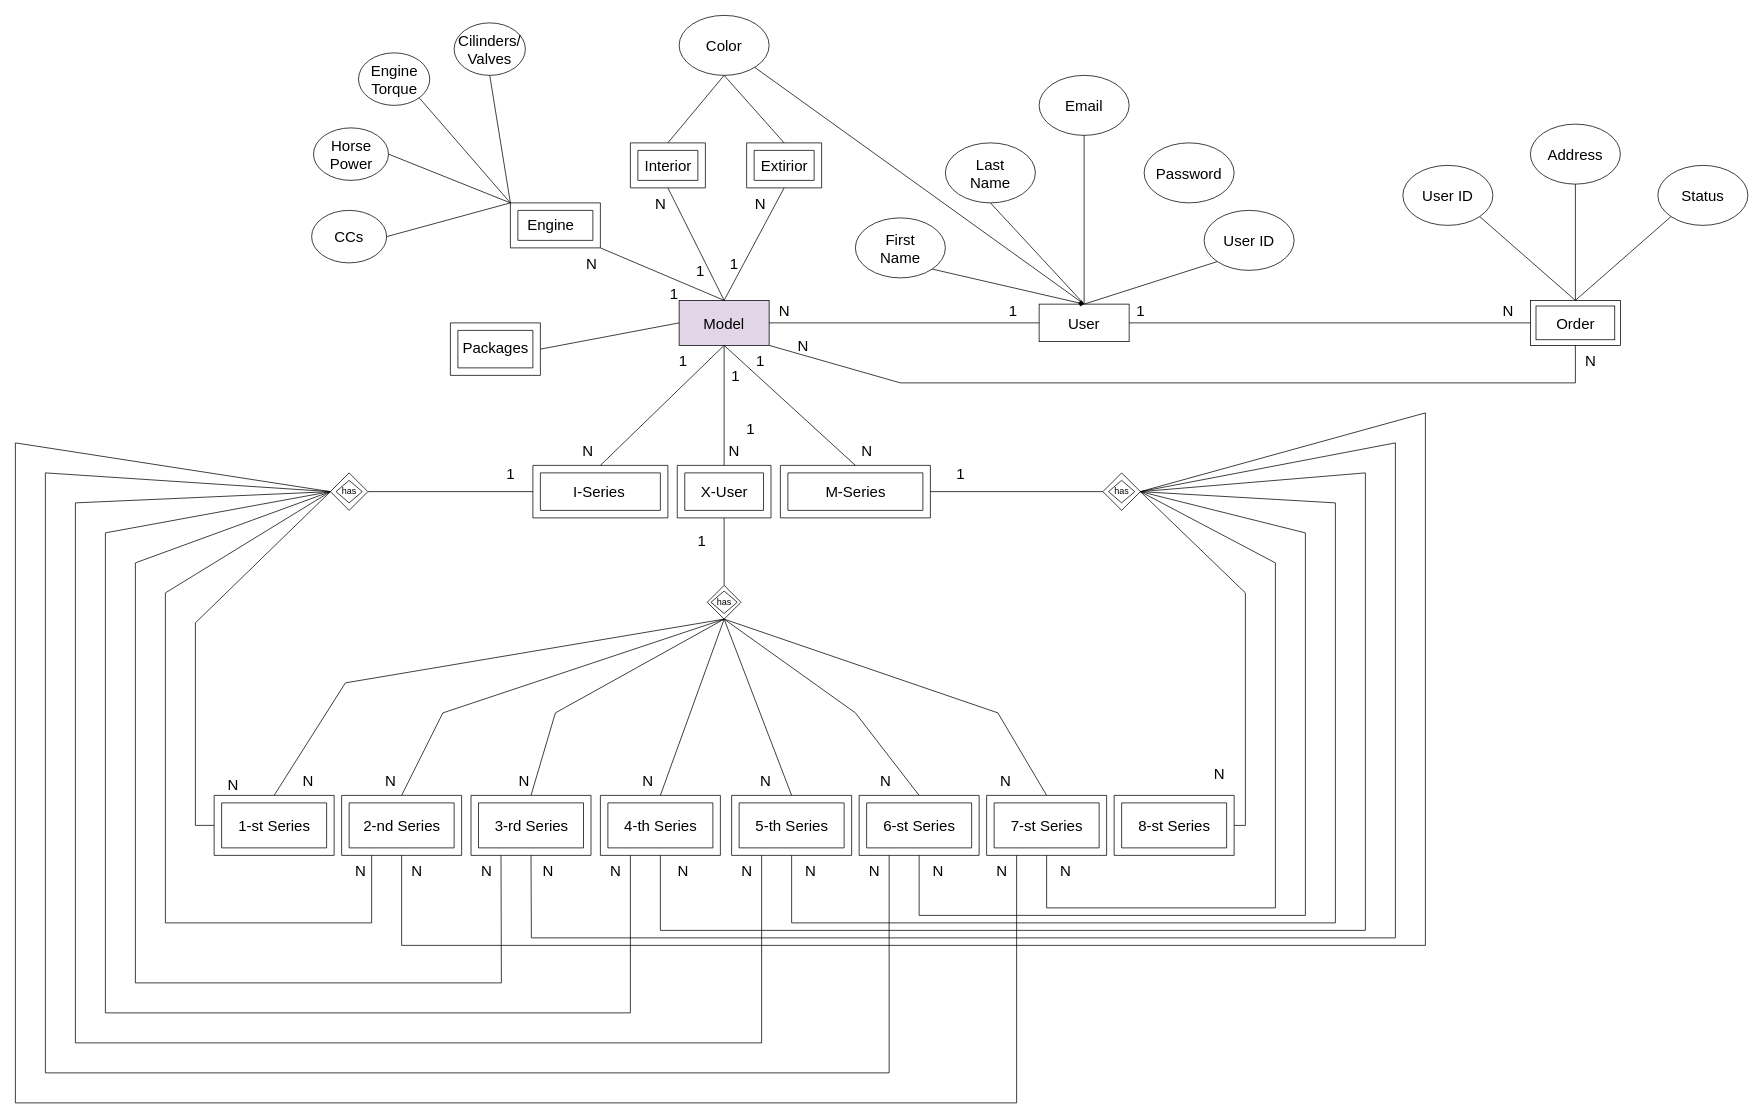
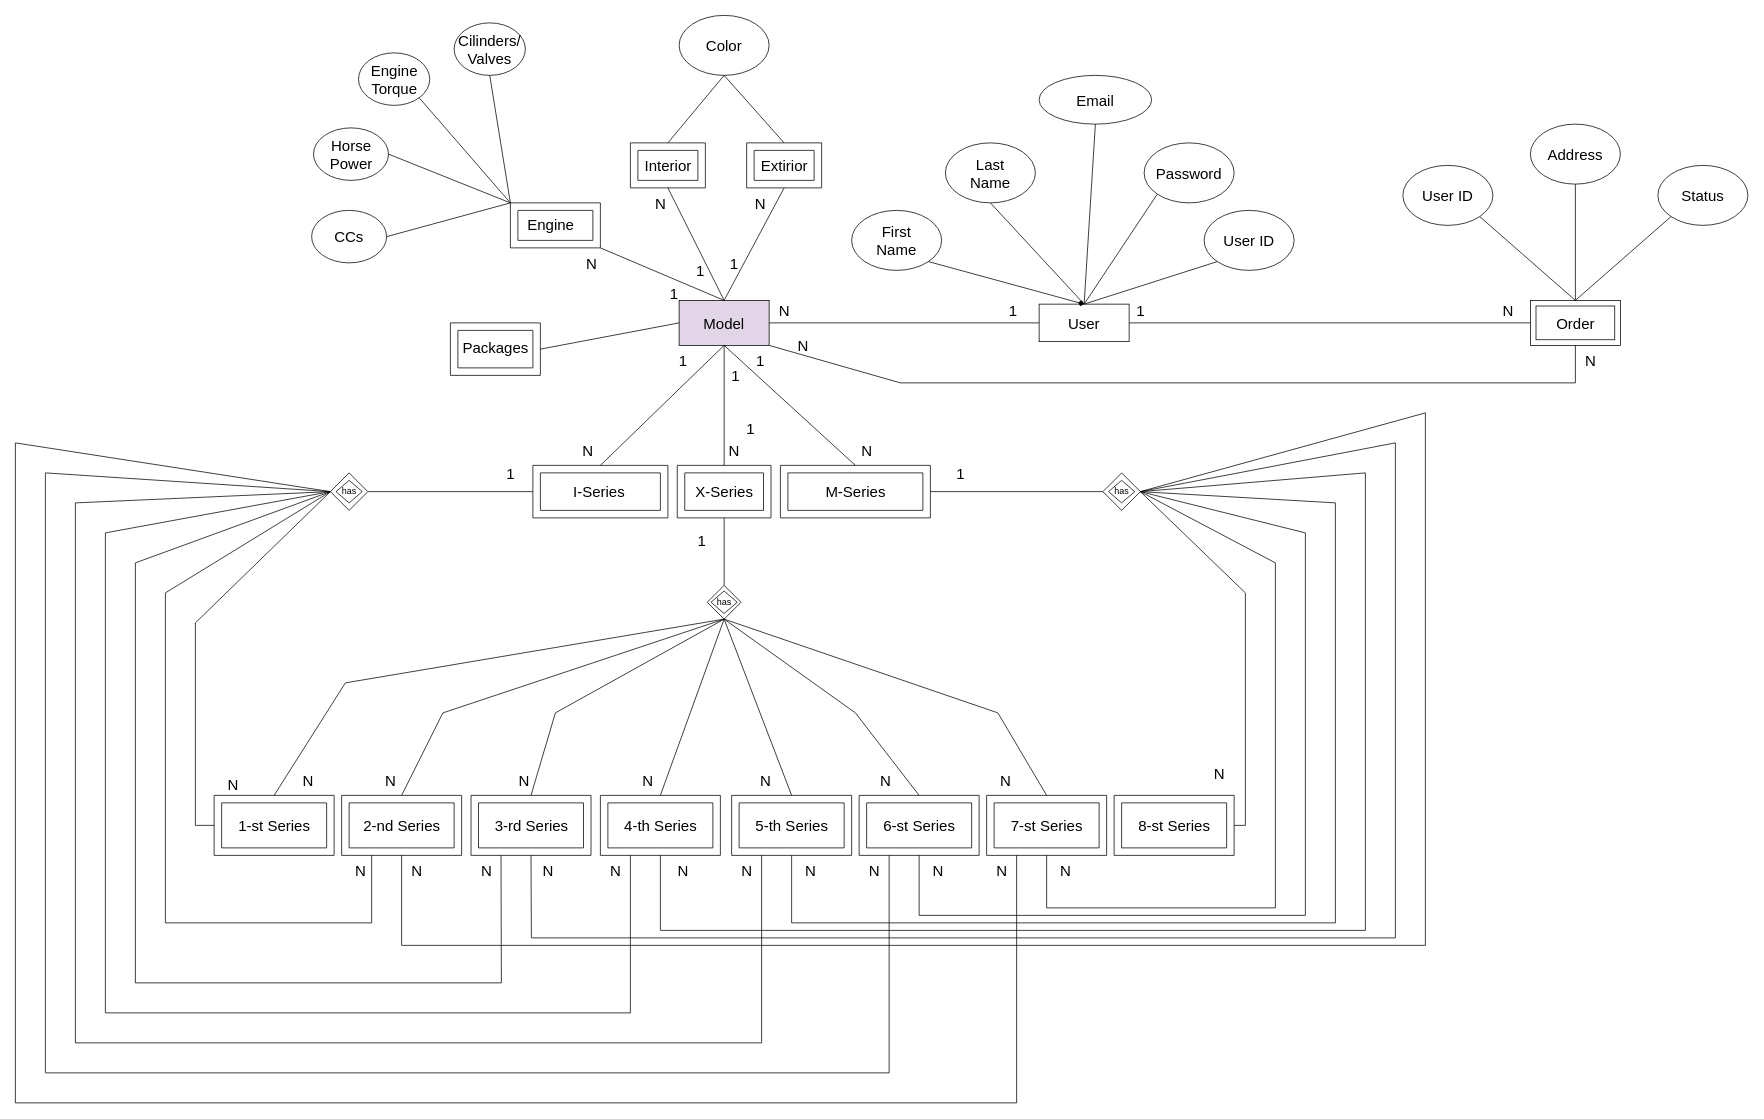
(1084, 105) -> (1095, 100)
(916, 183) -> (1121, 248)
(900, 248) -> (897, 240)
(725, 492) -> (725, 492)
